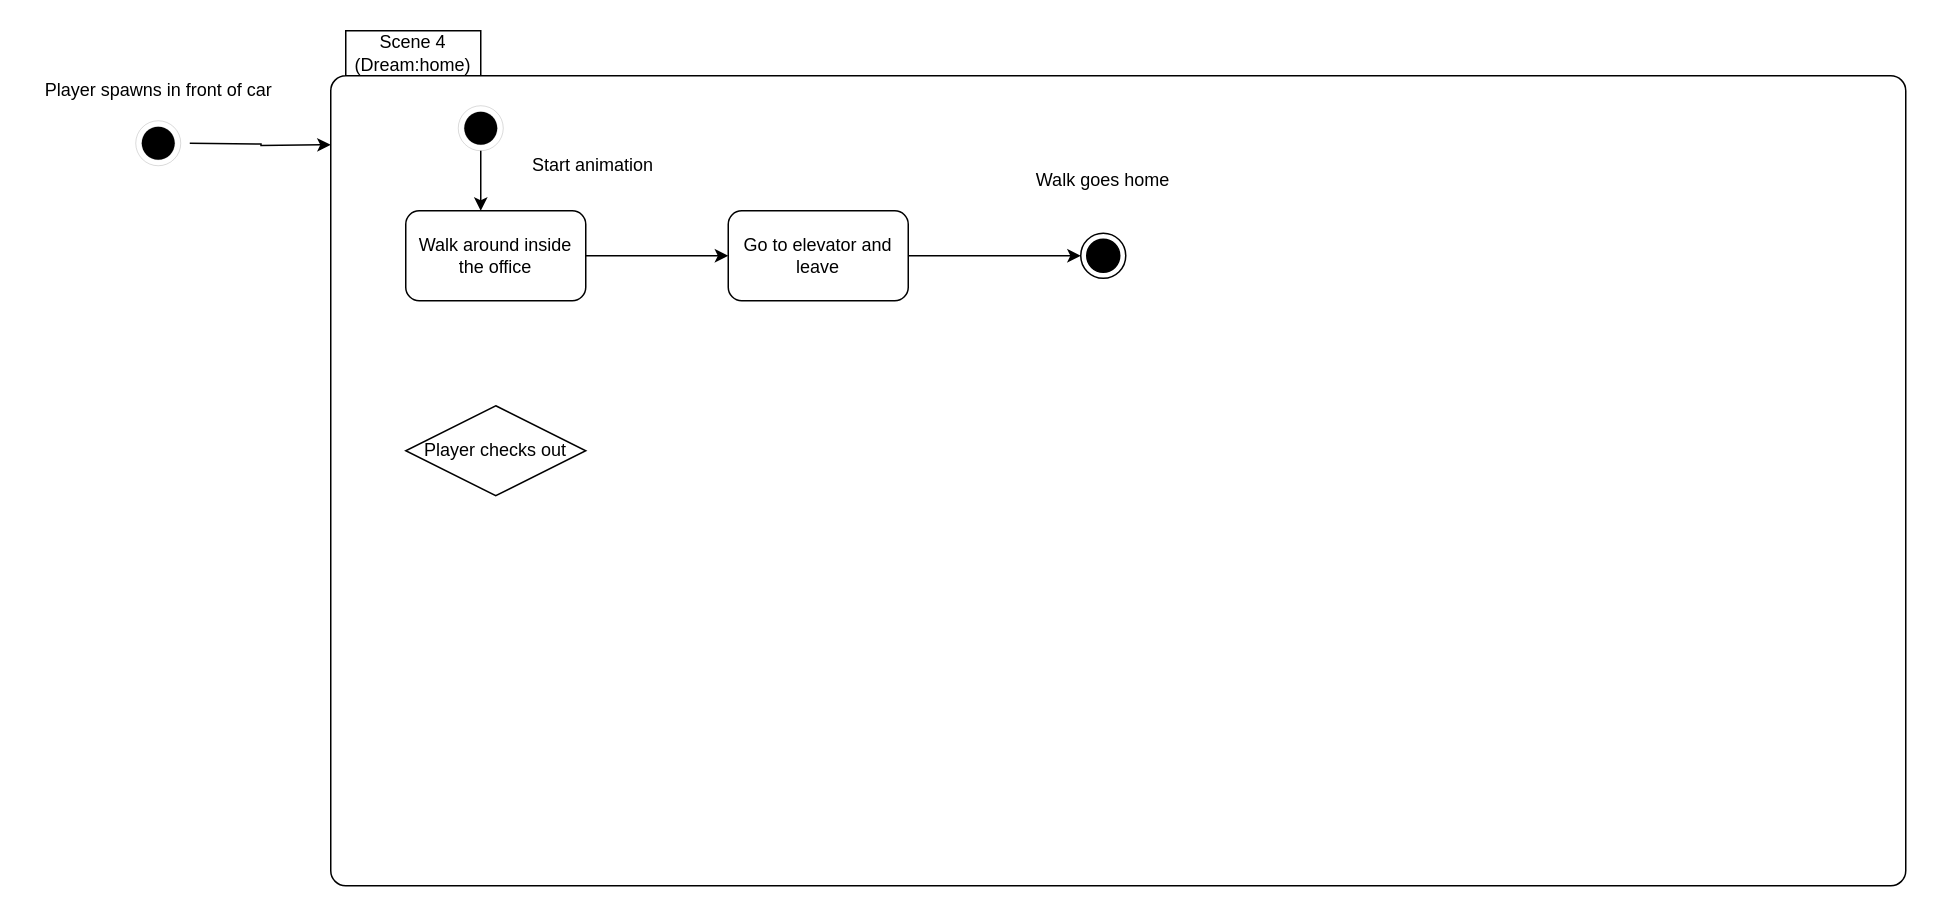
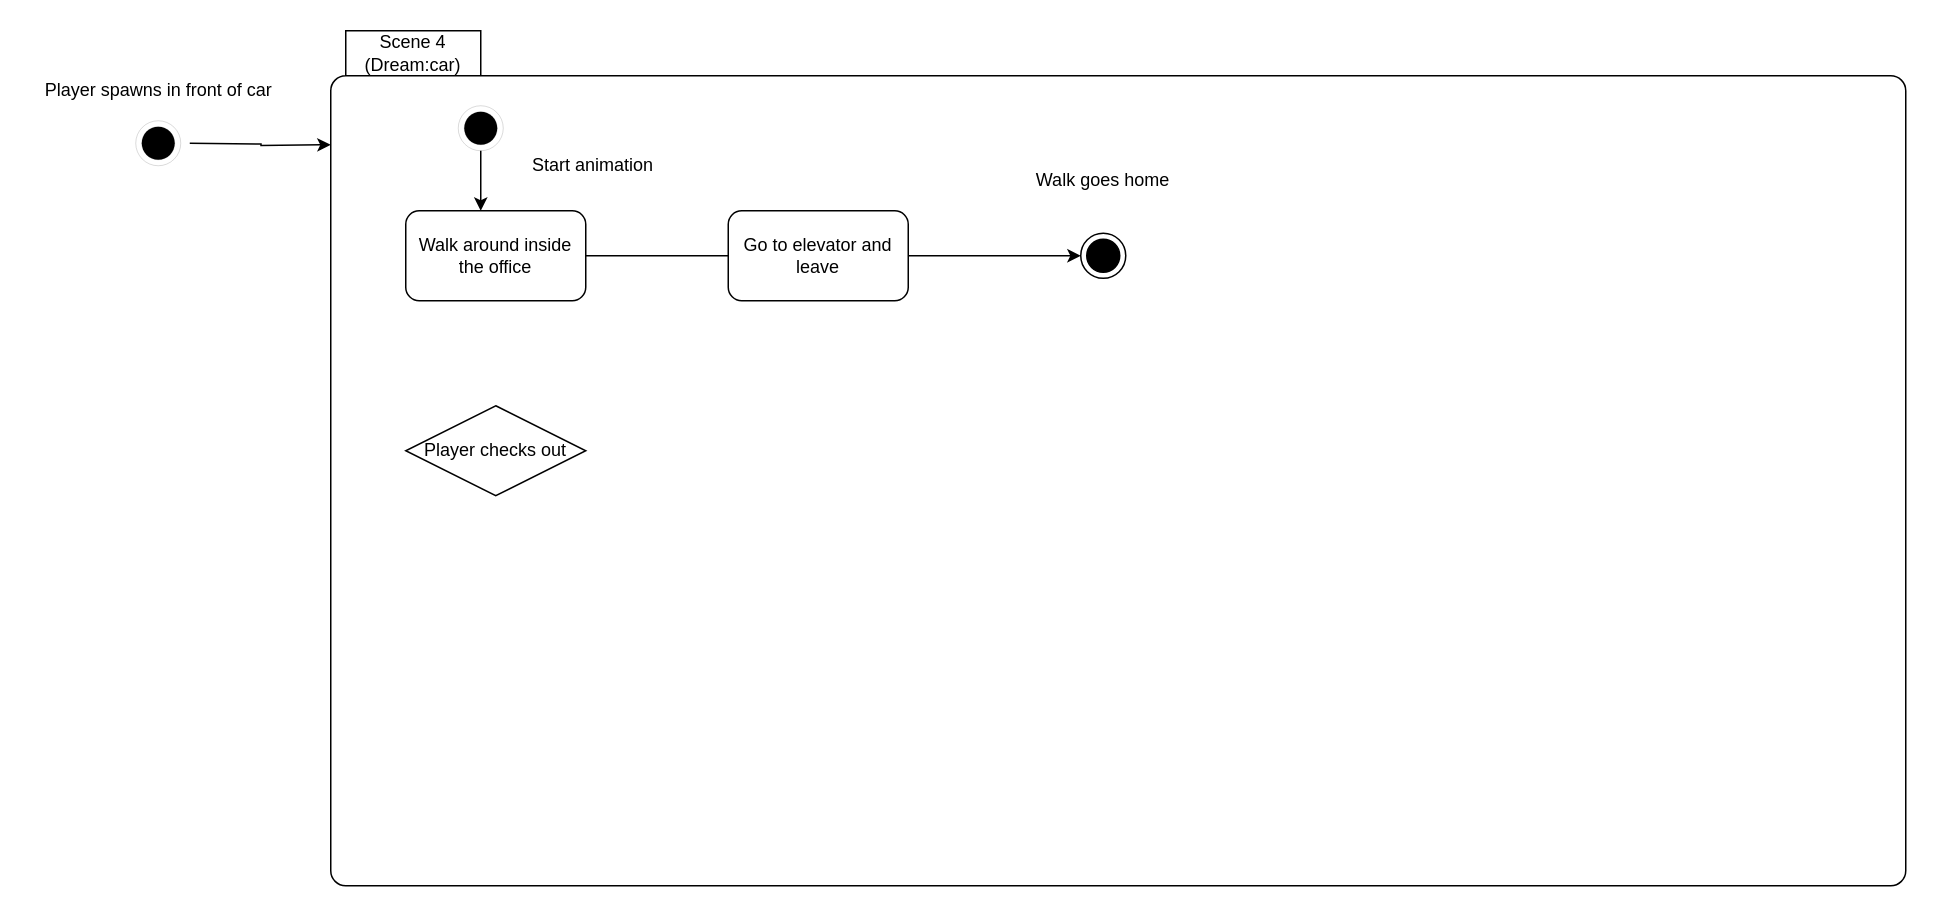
(413, 53) -> (413, 53)
(717, 256) -> (721, 256)
